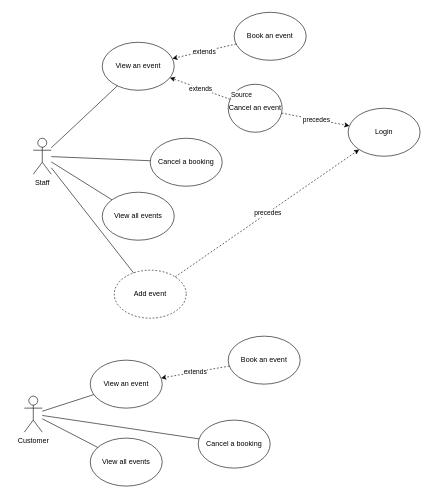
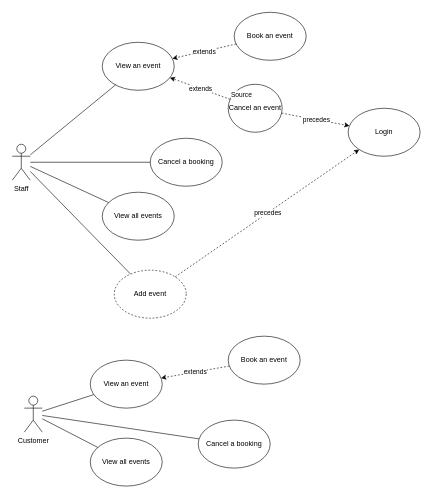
(42, 156) -> (21, 162)
